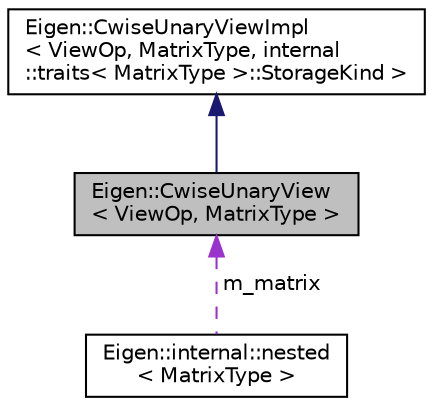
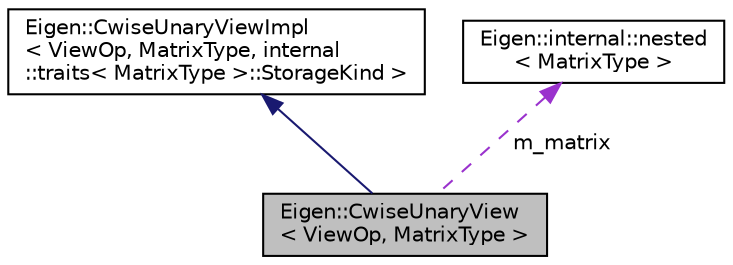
(217, 295) -> (491, 145)
